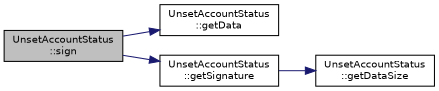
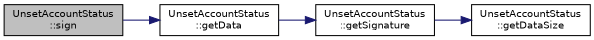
(136, 57) -> (292, 20)
